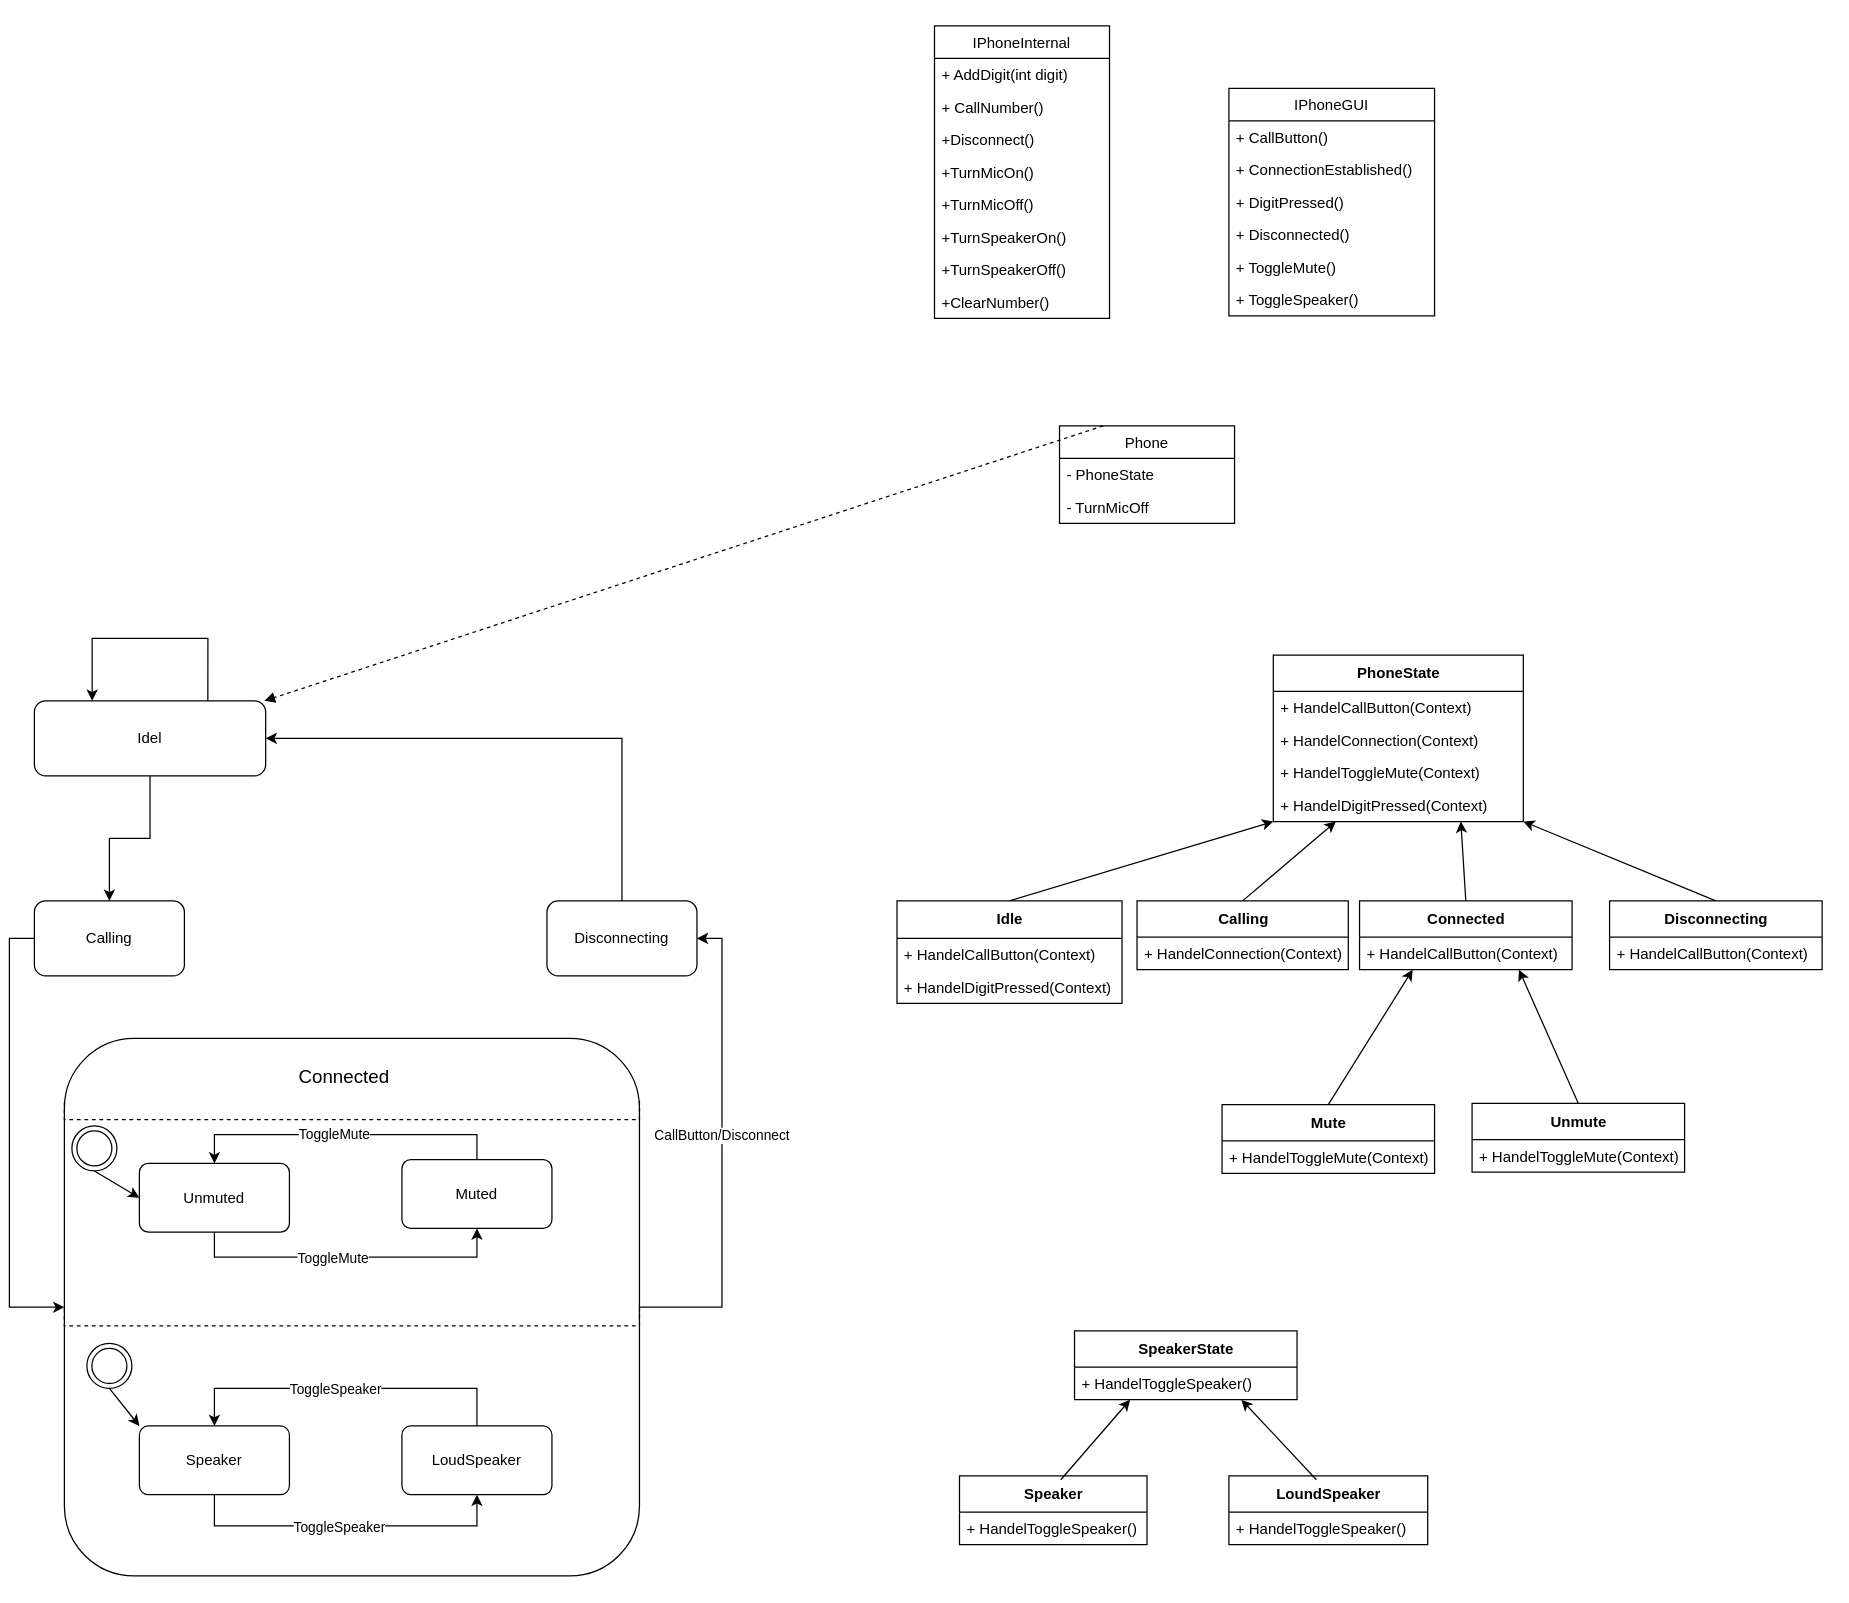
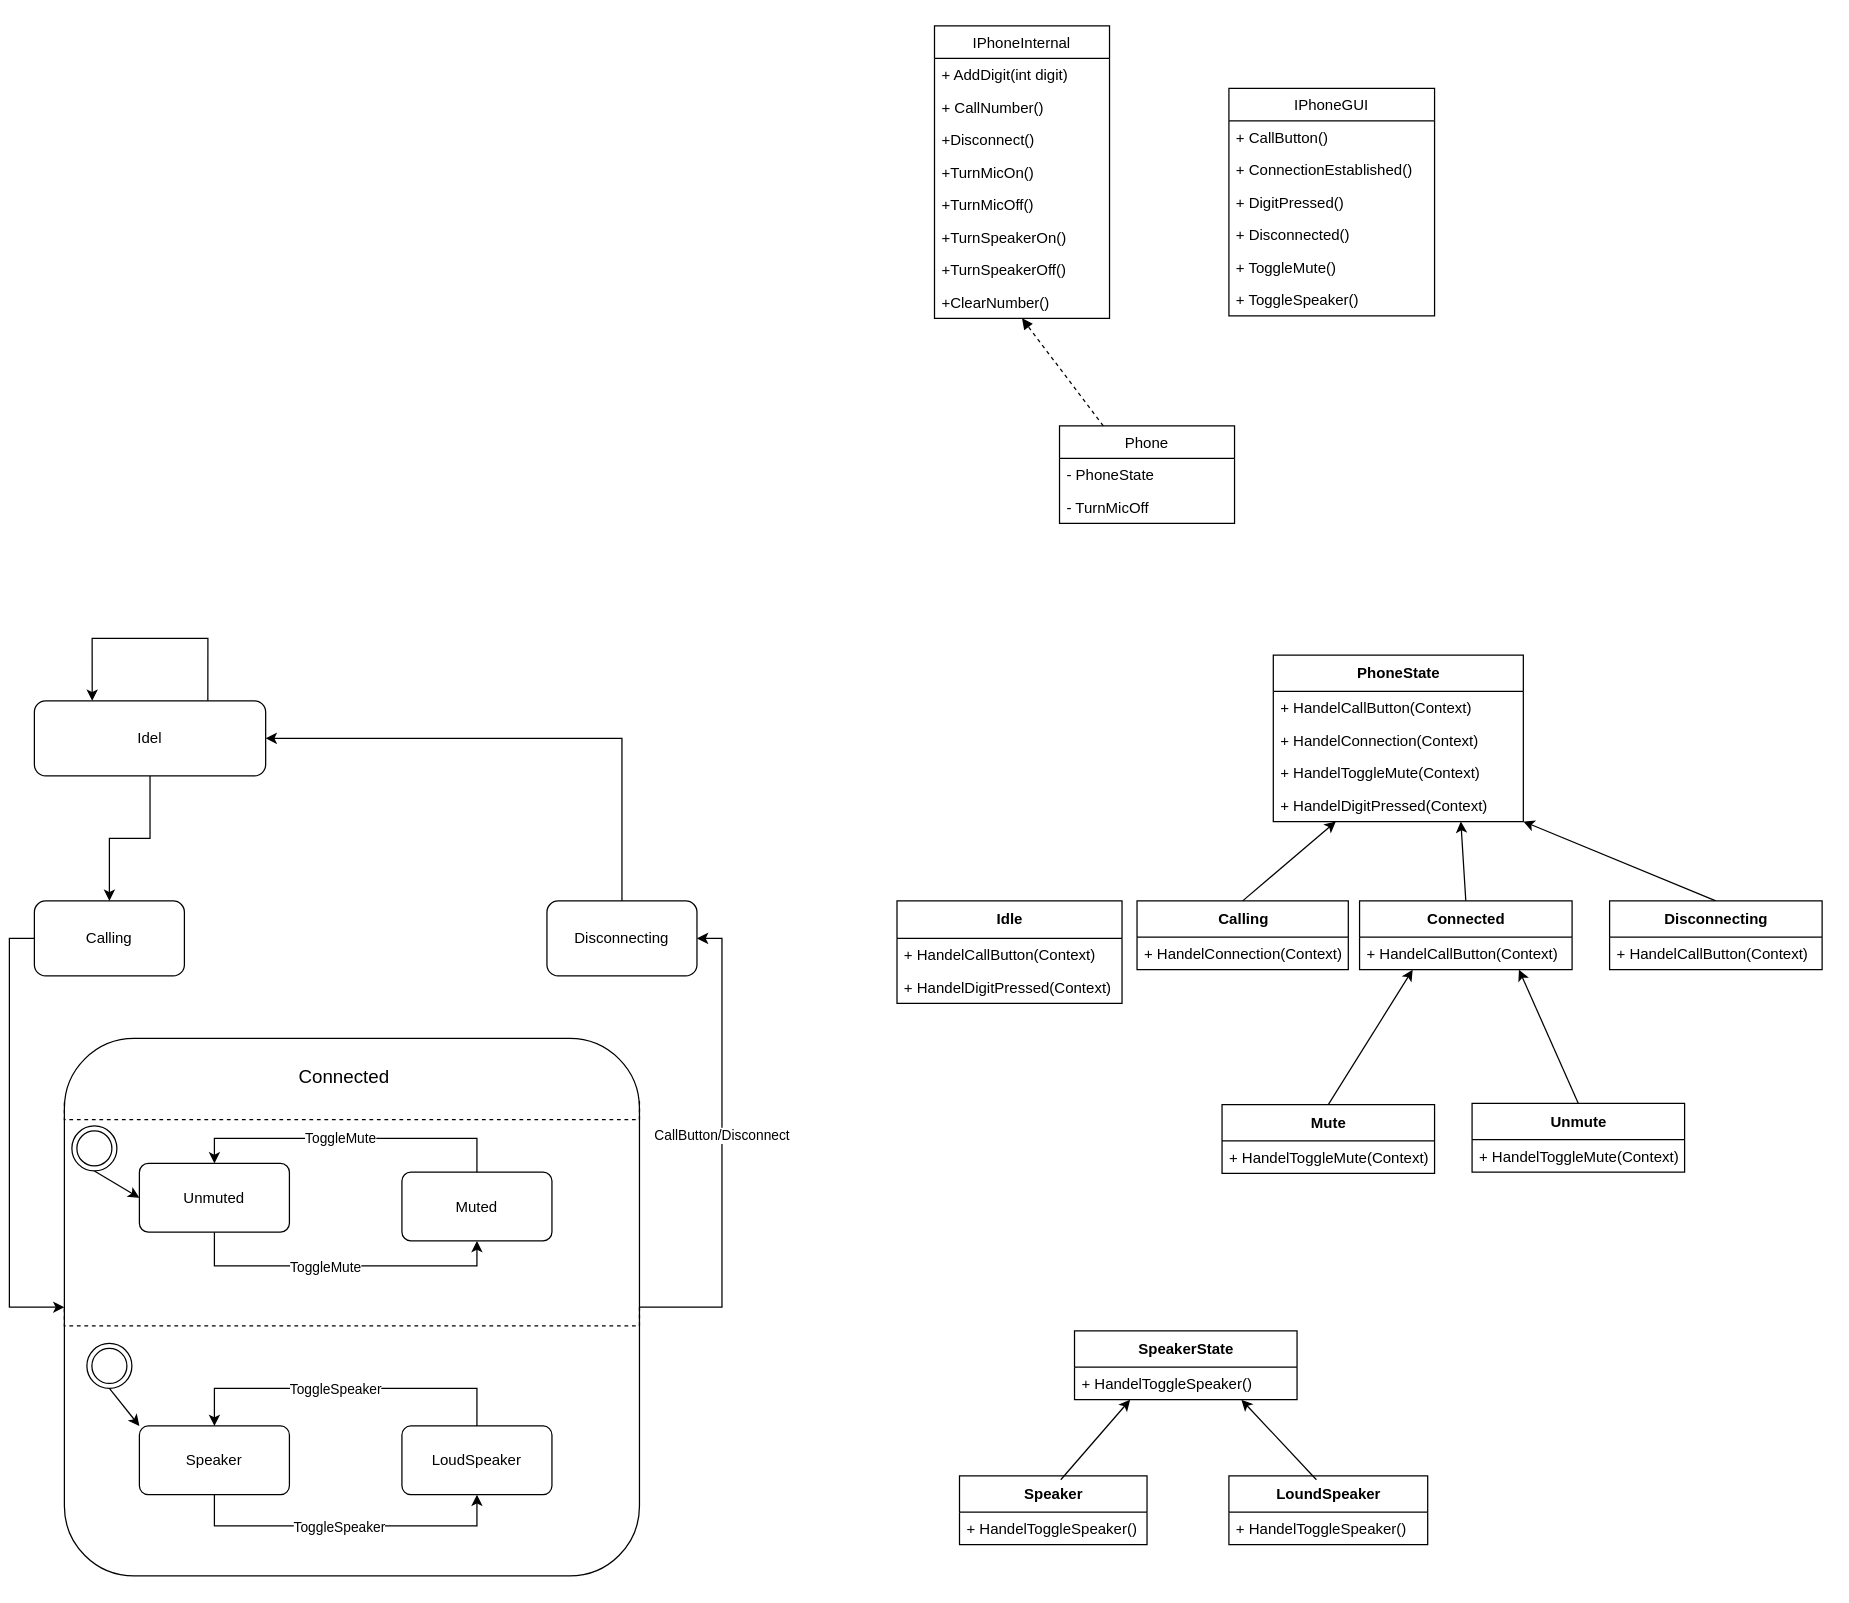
(686, 562) -> (1065, 375)
(1138, 862) -> none
(477, 1194) -> (477, 1206)
